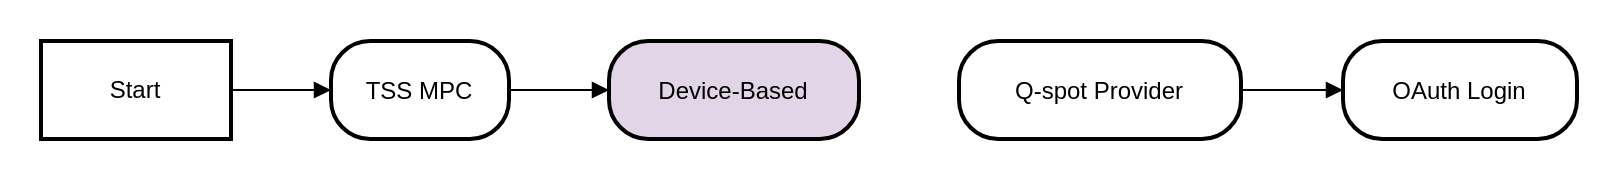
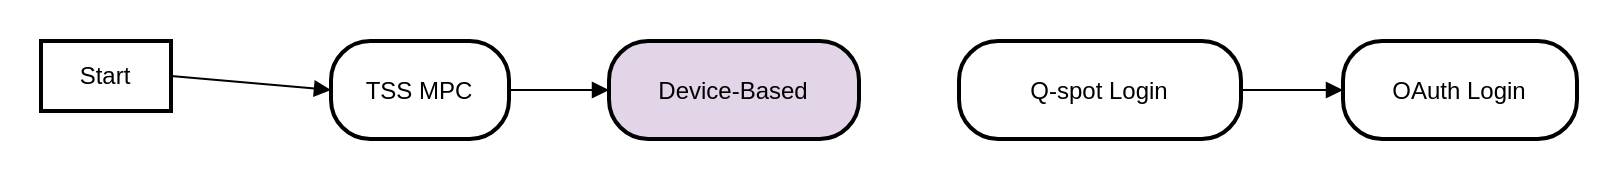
(136, 90) -> (106, 76)
(1099, 91) -> (1099, 91)
